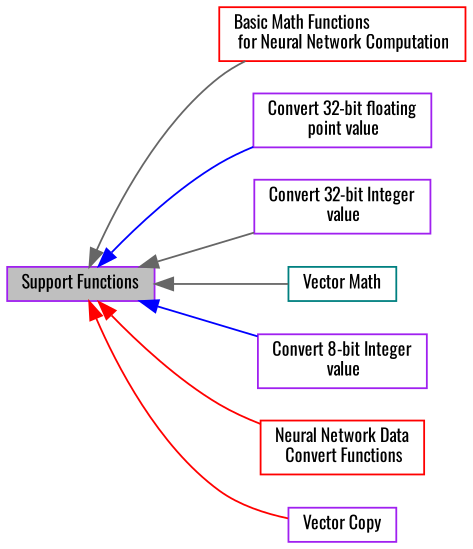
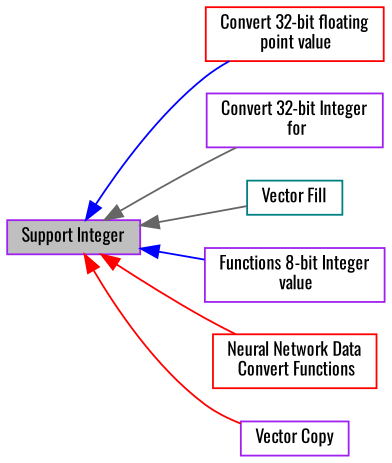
(342, 34) -> none
(342, 120) -> (295, 34)
(342, 207) -> (295, 120)
(81, 284) -> (74, 237)
(342, 284) -> (295, 198)
(342, 361) -> (295, 275)
